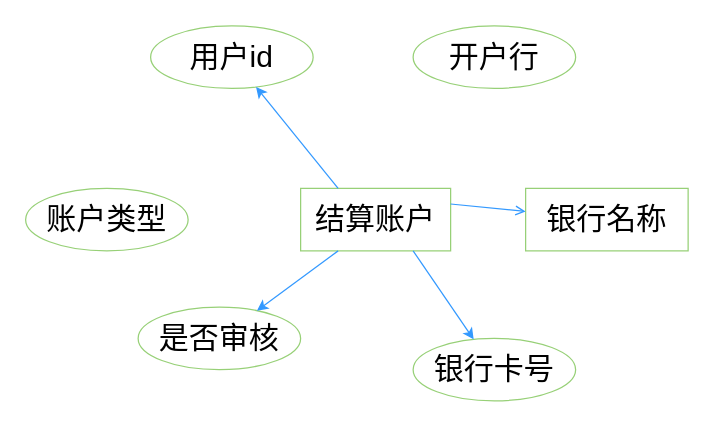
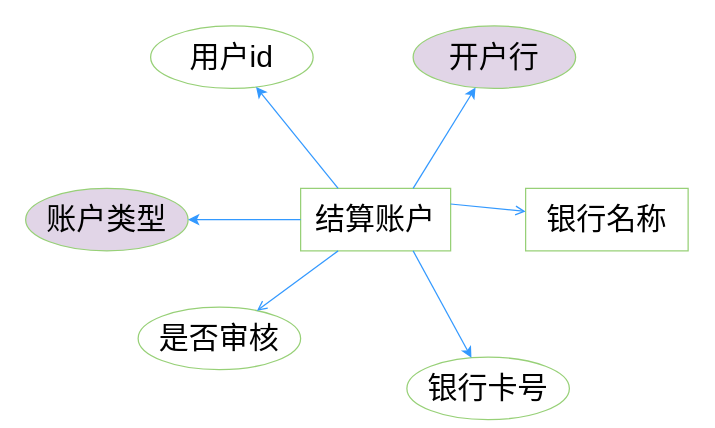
(494, 57) -> (494, 57)
none -> (442, 141)
(107, 219) -> (107, 219)
none -> (248, 219)
(265, 305) -> (262, 306)
(494, 369) -> (488, 388)
